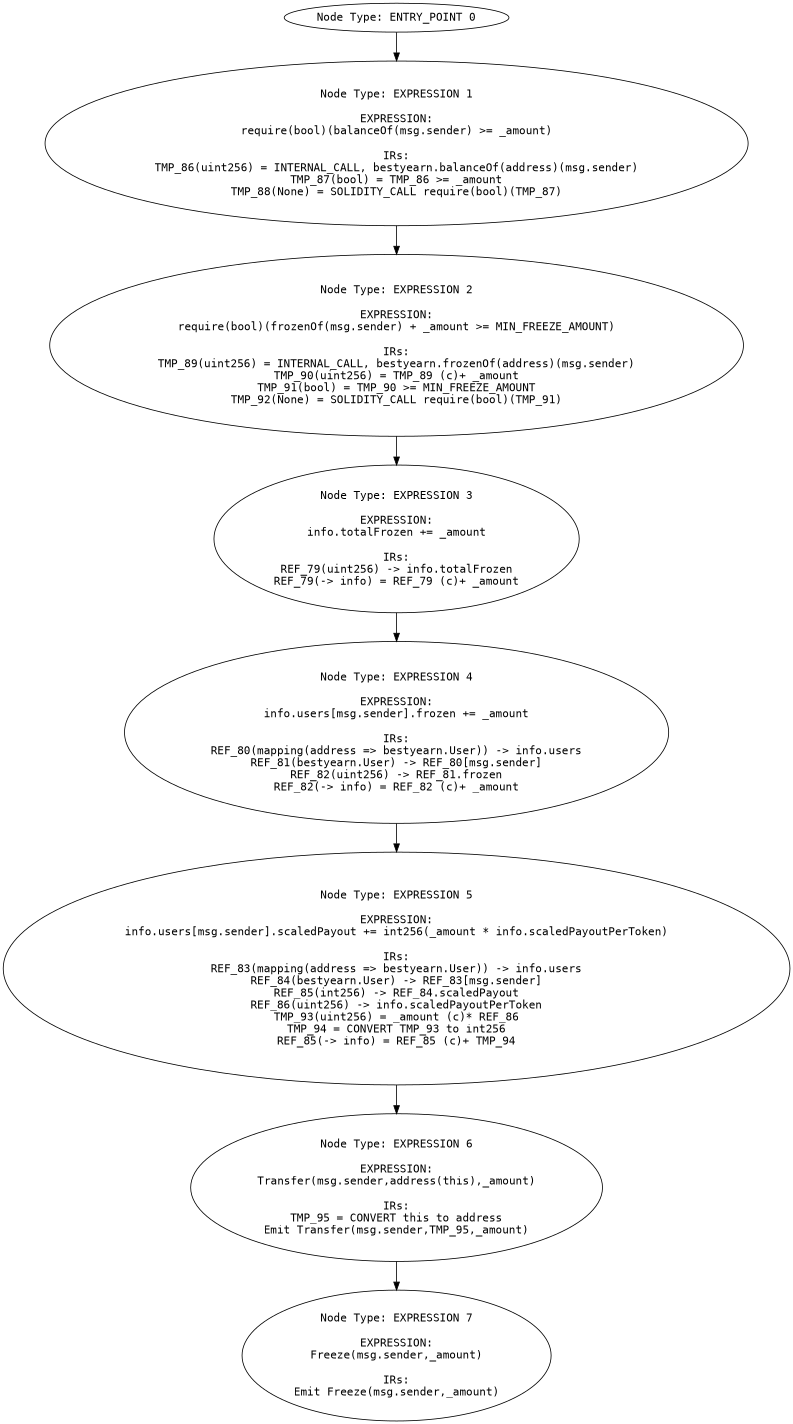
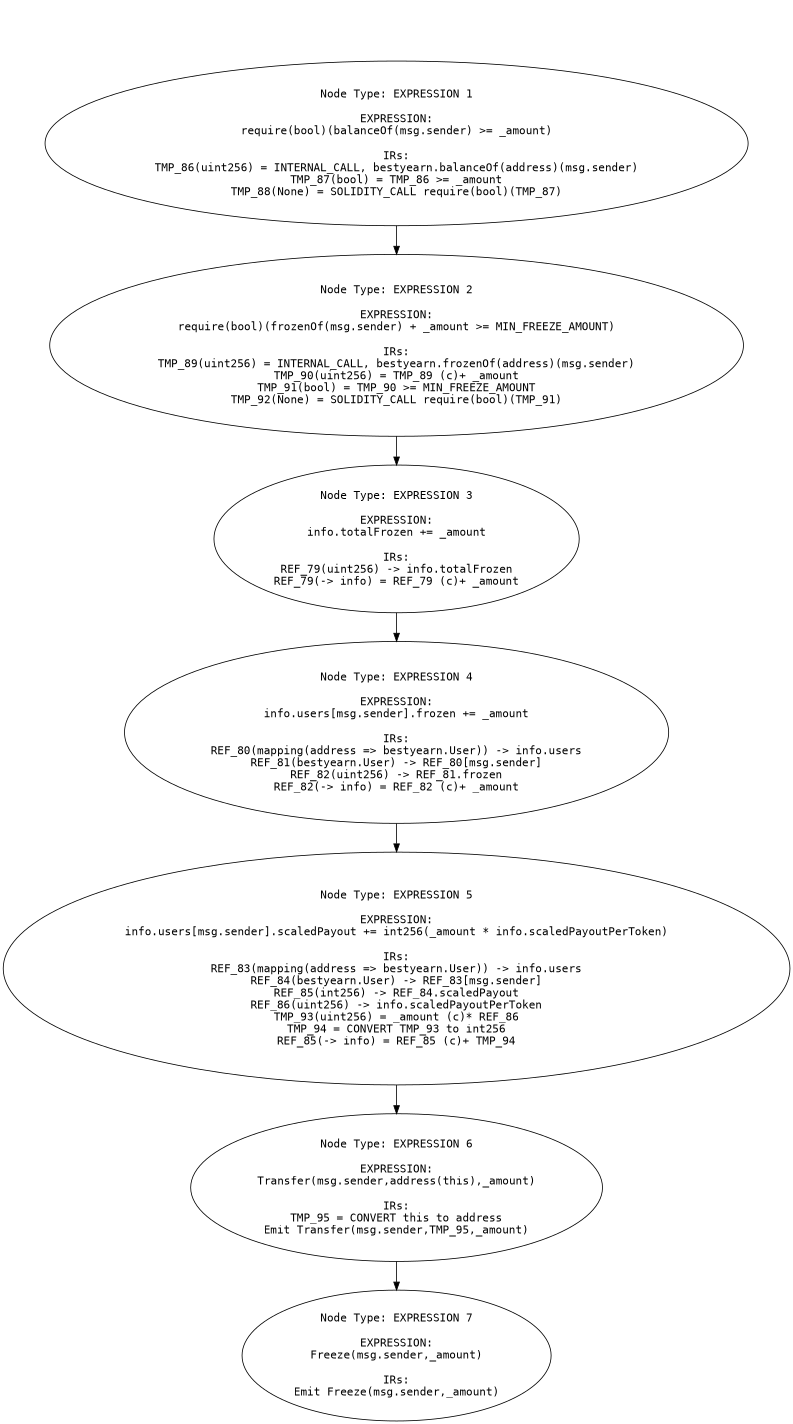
(397, 18) -> none
